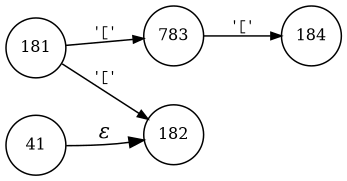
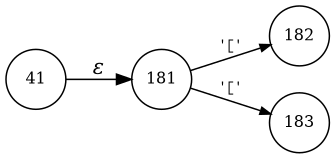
(174, 36) -> (299, 123)
(311, 36) -> none
(98, 145) -> (91, 79)
